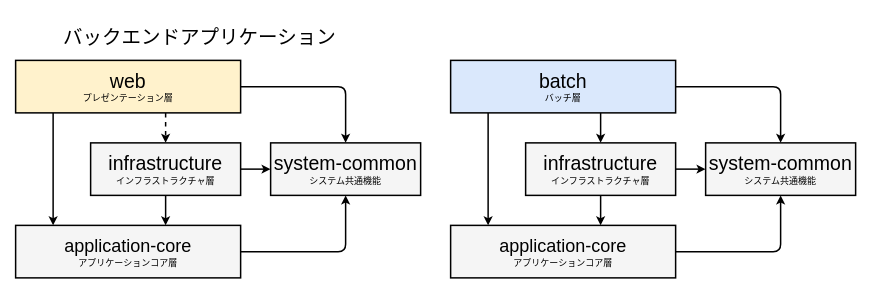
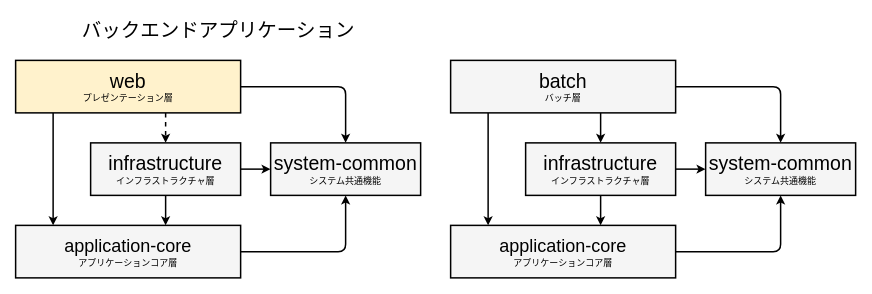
(199, 38) -> (218, 30)
(563, 87) -> (563, 87)
